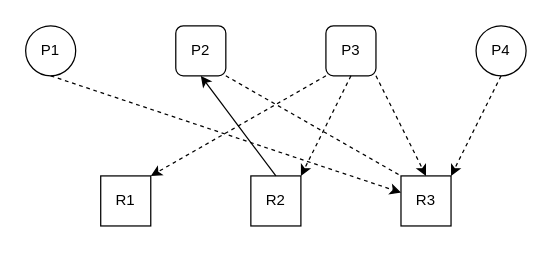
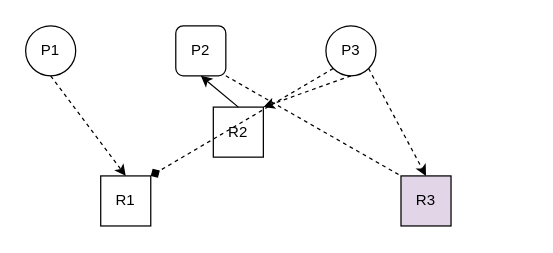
(351, 51) -> (351, 51)
(501, 51) -> none
(148, 108) -> (85, 122)
(478, 122) -> none
(219, 136) -> (214, 138)
(276, 201) -> (238, 132)
(426, 201) -> (426, 201)
